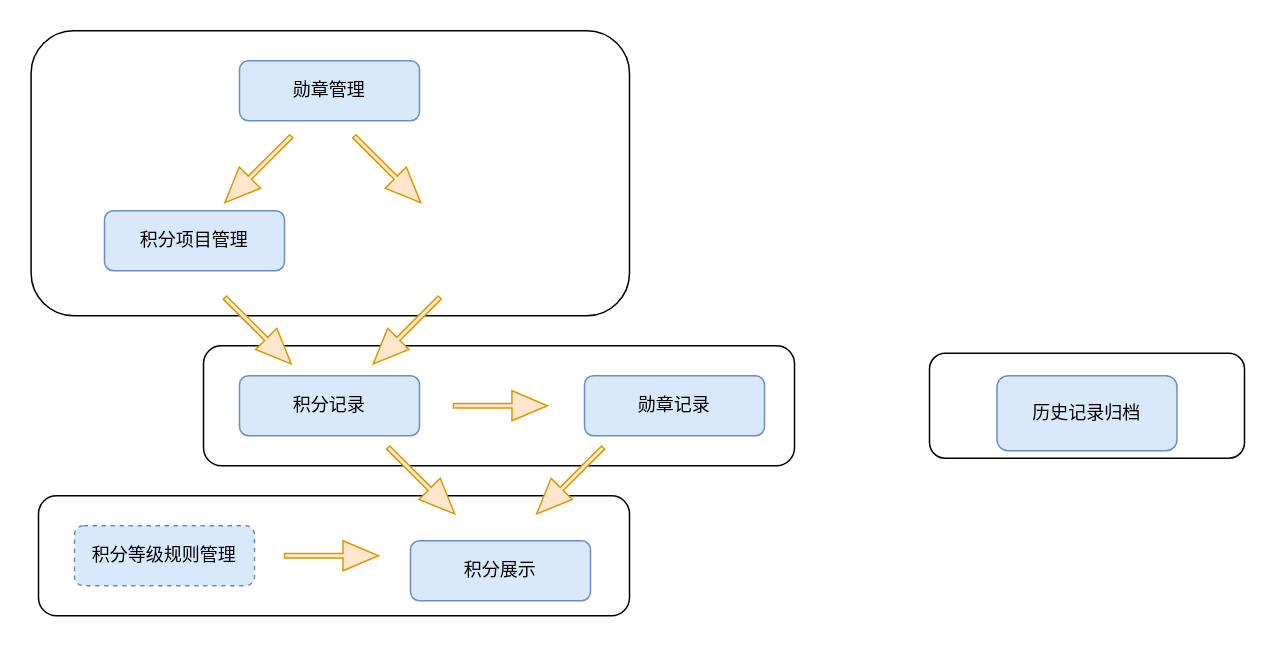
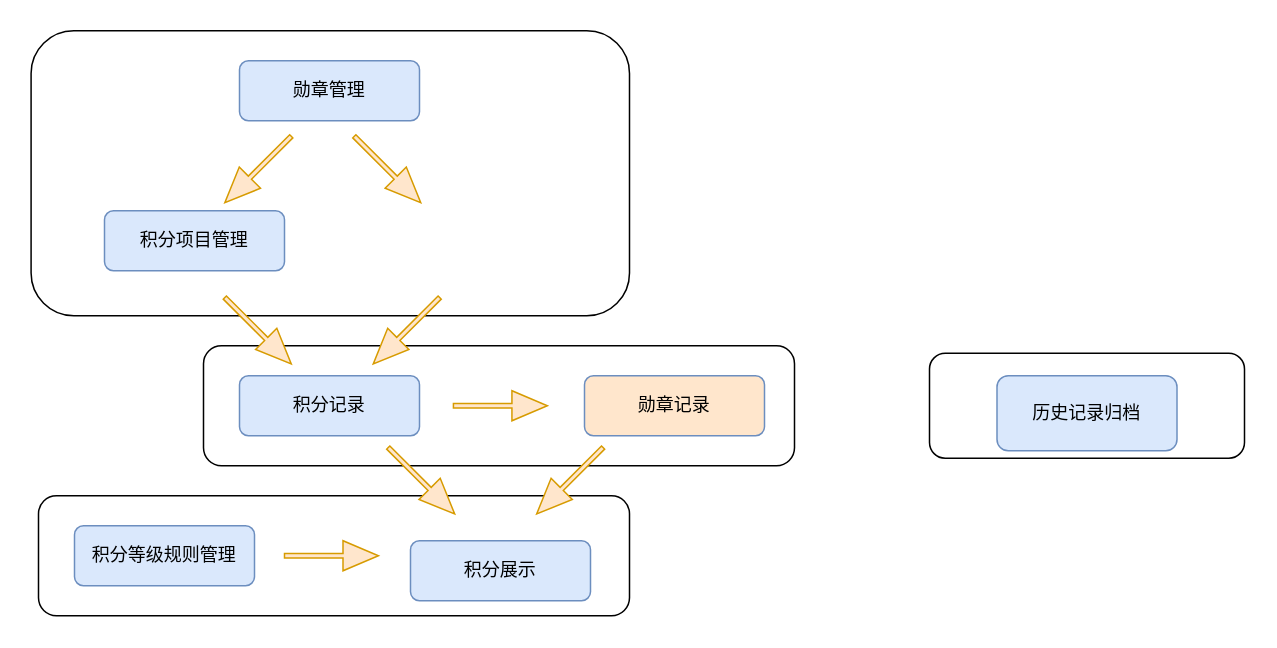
(674, 406) -> (674, 406)
(164, 556) -> (164, 556)
